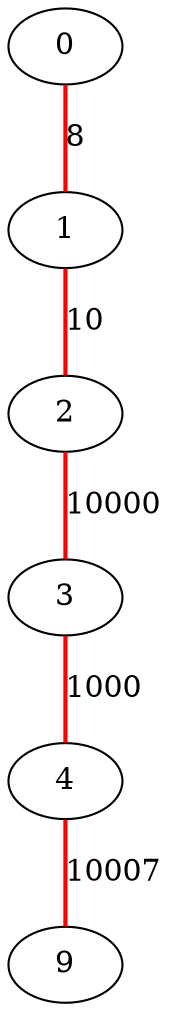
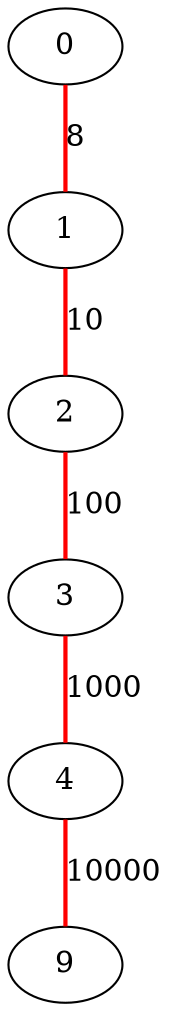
(114, 506) -> (95, 506)
(114, 873) -> (114, 873)
